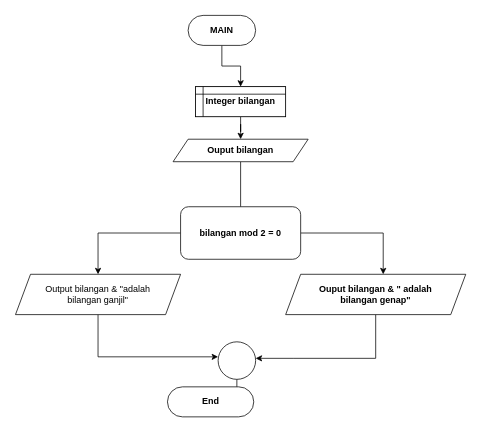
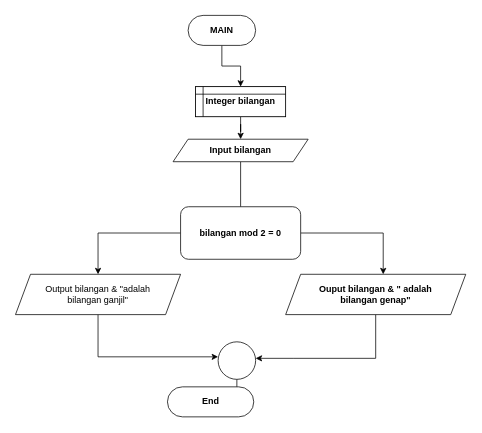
(240, 150) -> (240, 150)
